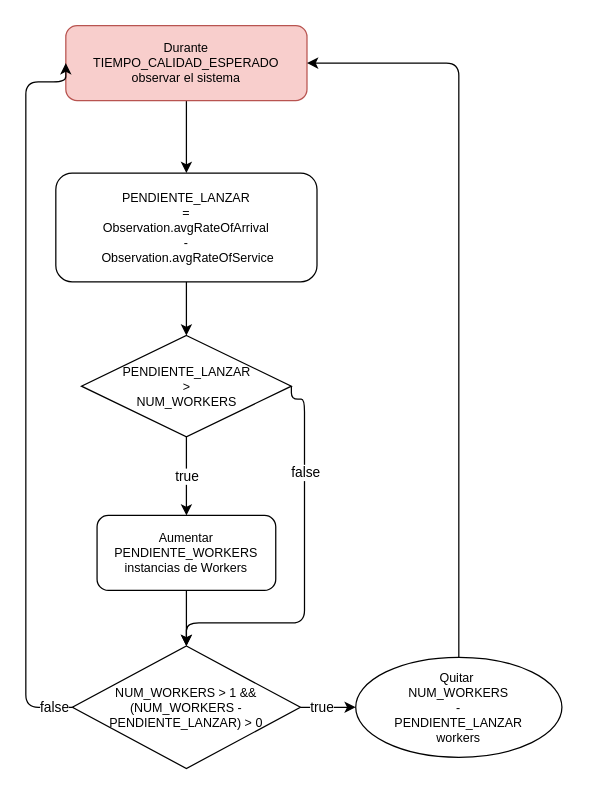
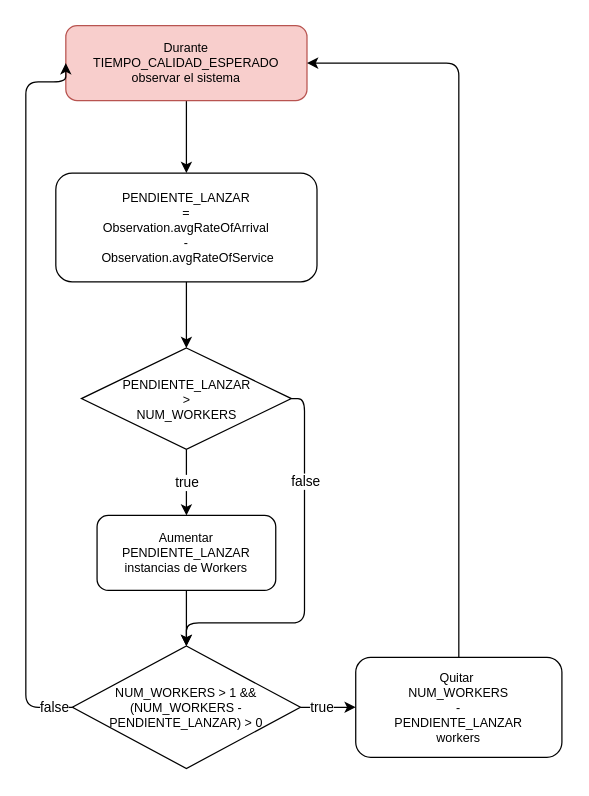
(186, 386) -> (186, 399)
(186, 553) -> (186, 553)
(459, 708) -> (459, 708)
